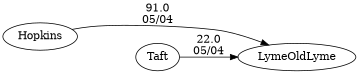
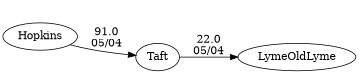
(167, 26) -> (99, 51)
